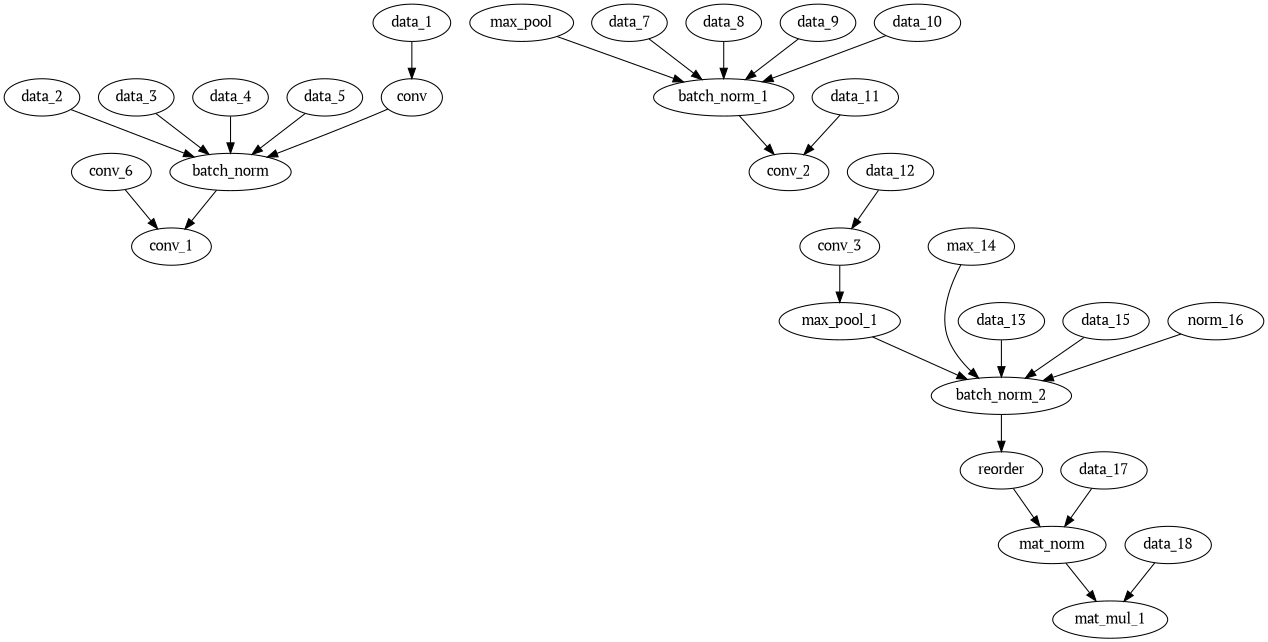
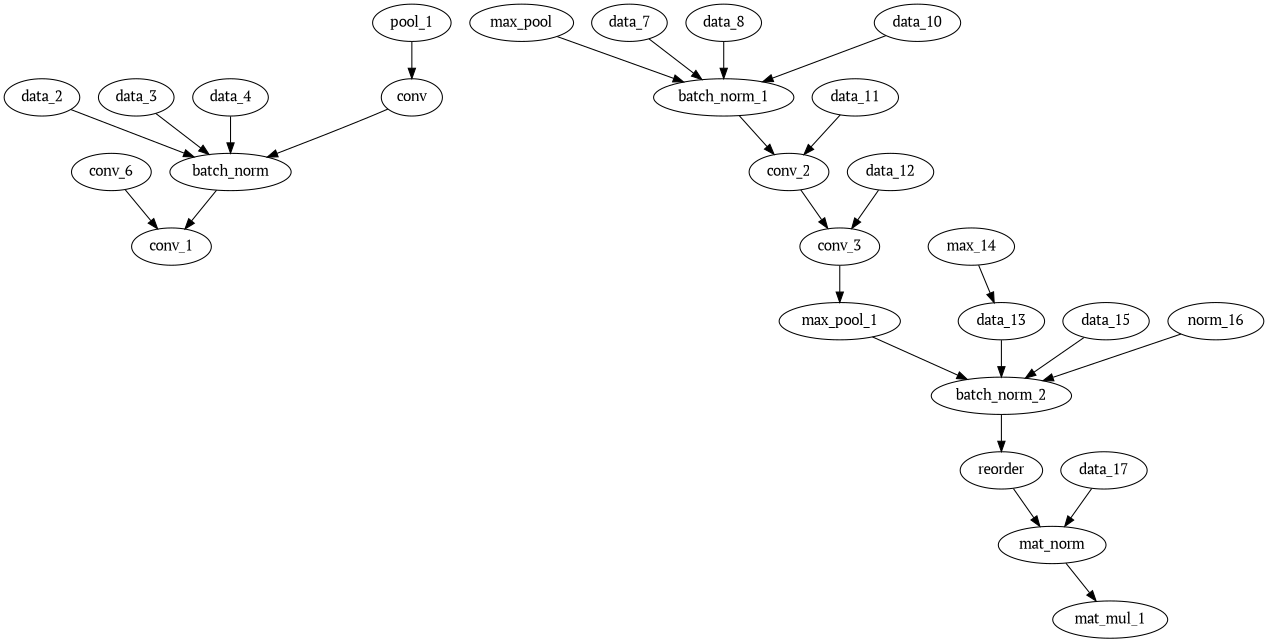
(412, 23) -> (412, 23)
(818, 23) -> none
(325, 97) -> none
none -> (811, 205)
(945, 320) -> (984, 279)
(1168, 545) -> none
